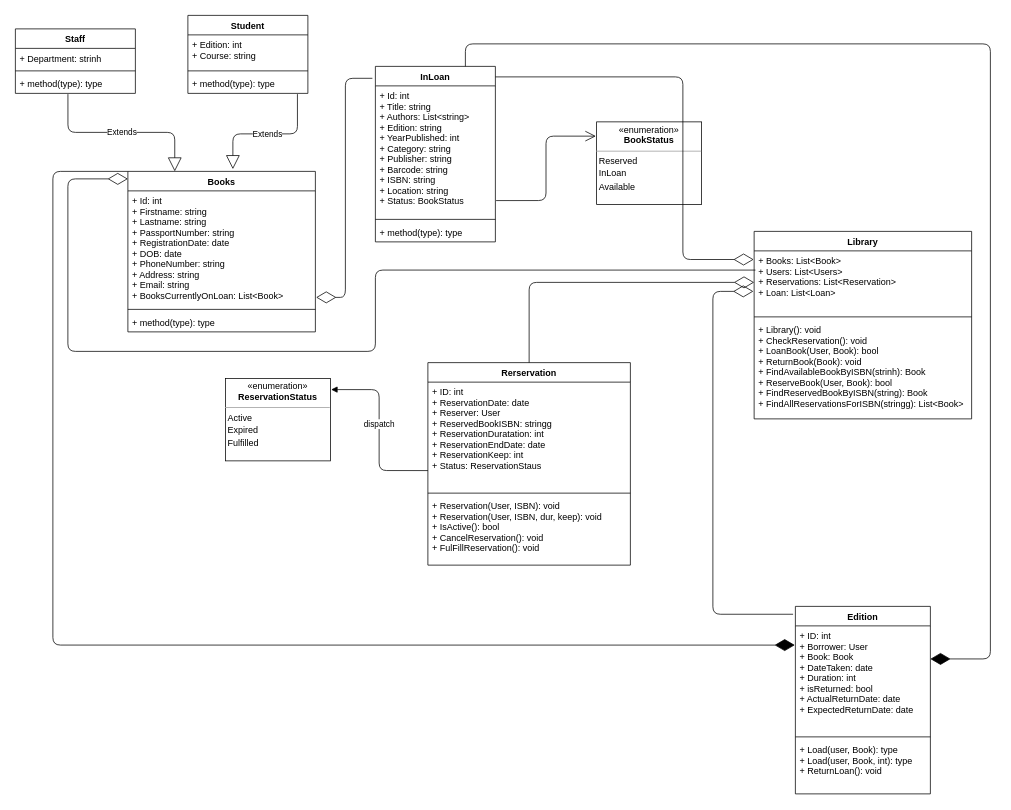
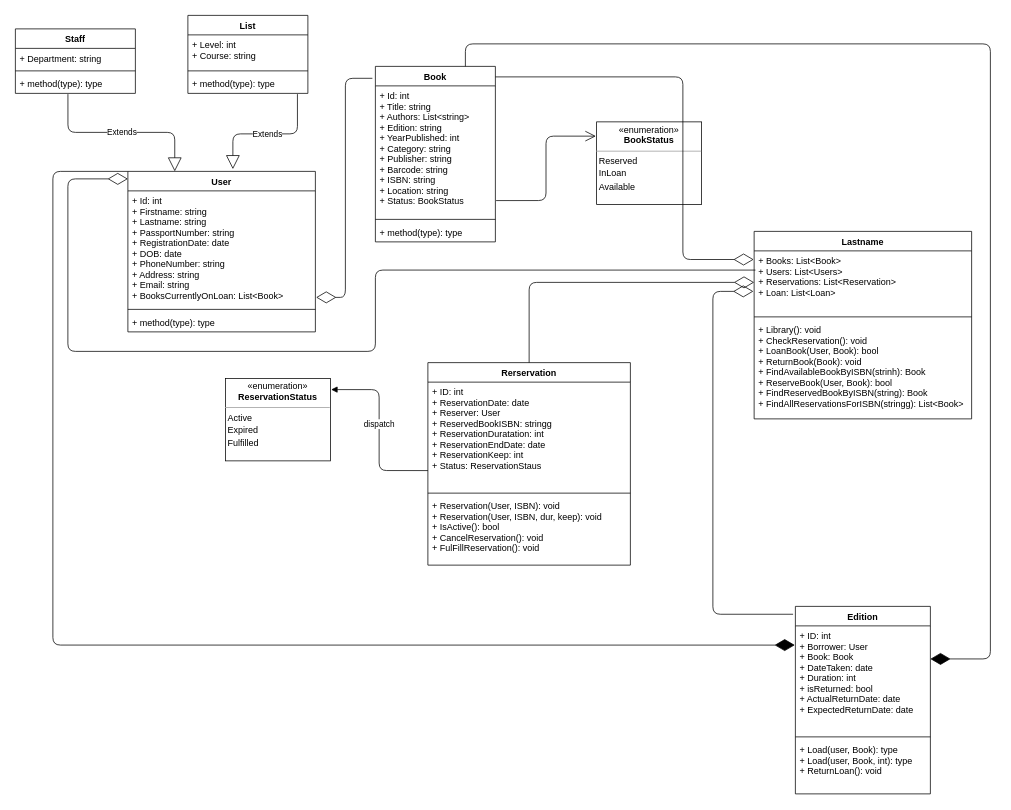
(248, 26) -> (248, 26)
(220, 45) -> (216, 45)
(65, 59) -> (65, 59)
(435, 77) -> (435, 77)
(221, 182) -> (221, 182)
(863, 242) -> (863, 242)
